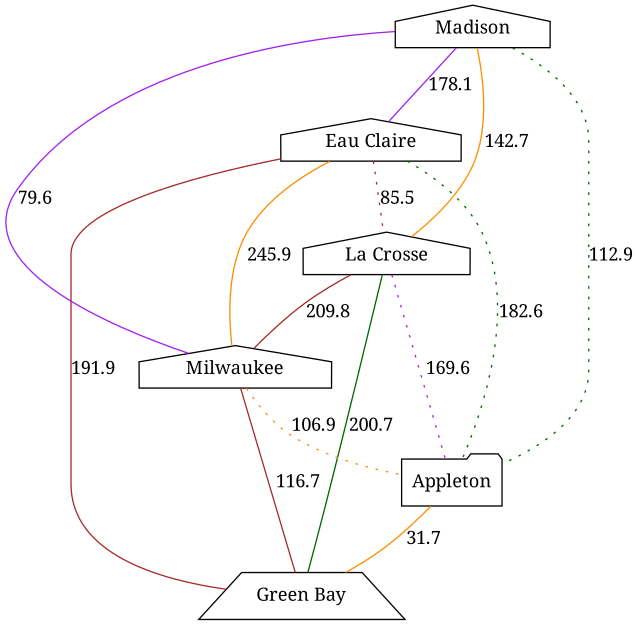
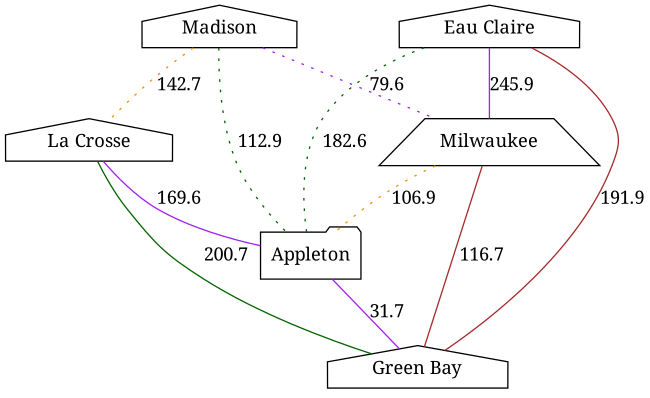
(422, 85) -> none
(71, 135) -> (345, 81)
(477, 154) -> (149, 83)
(379, 197) -> none
(246, 235) -> (489, 83)
(299, 307) -> none
(419, 367) -> (174, 218)
(235, 369) -> (489, 142)
(391, 543) -> (366, 314)
(302, 596) -> (418, 369)
